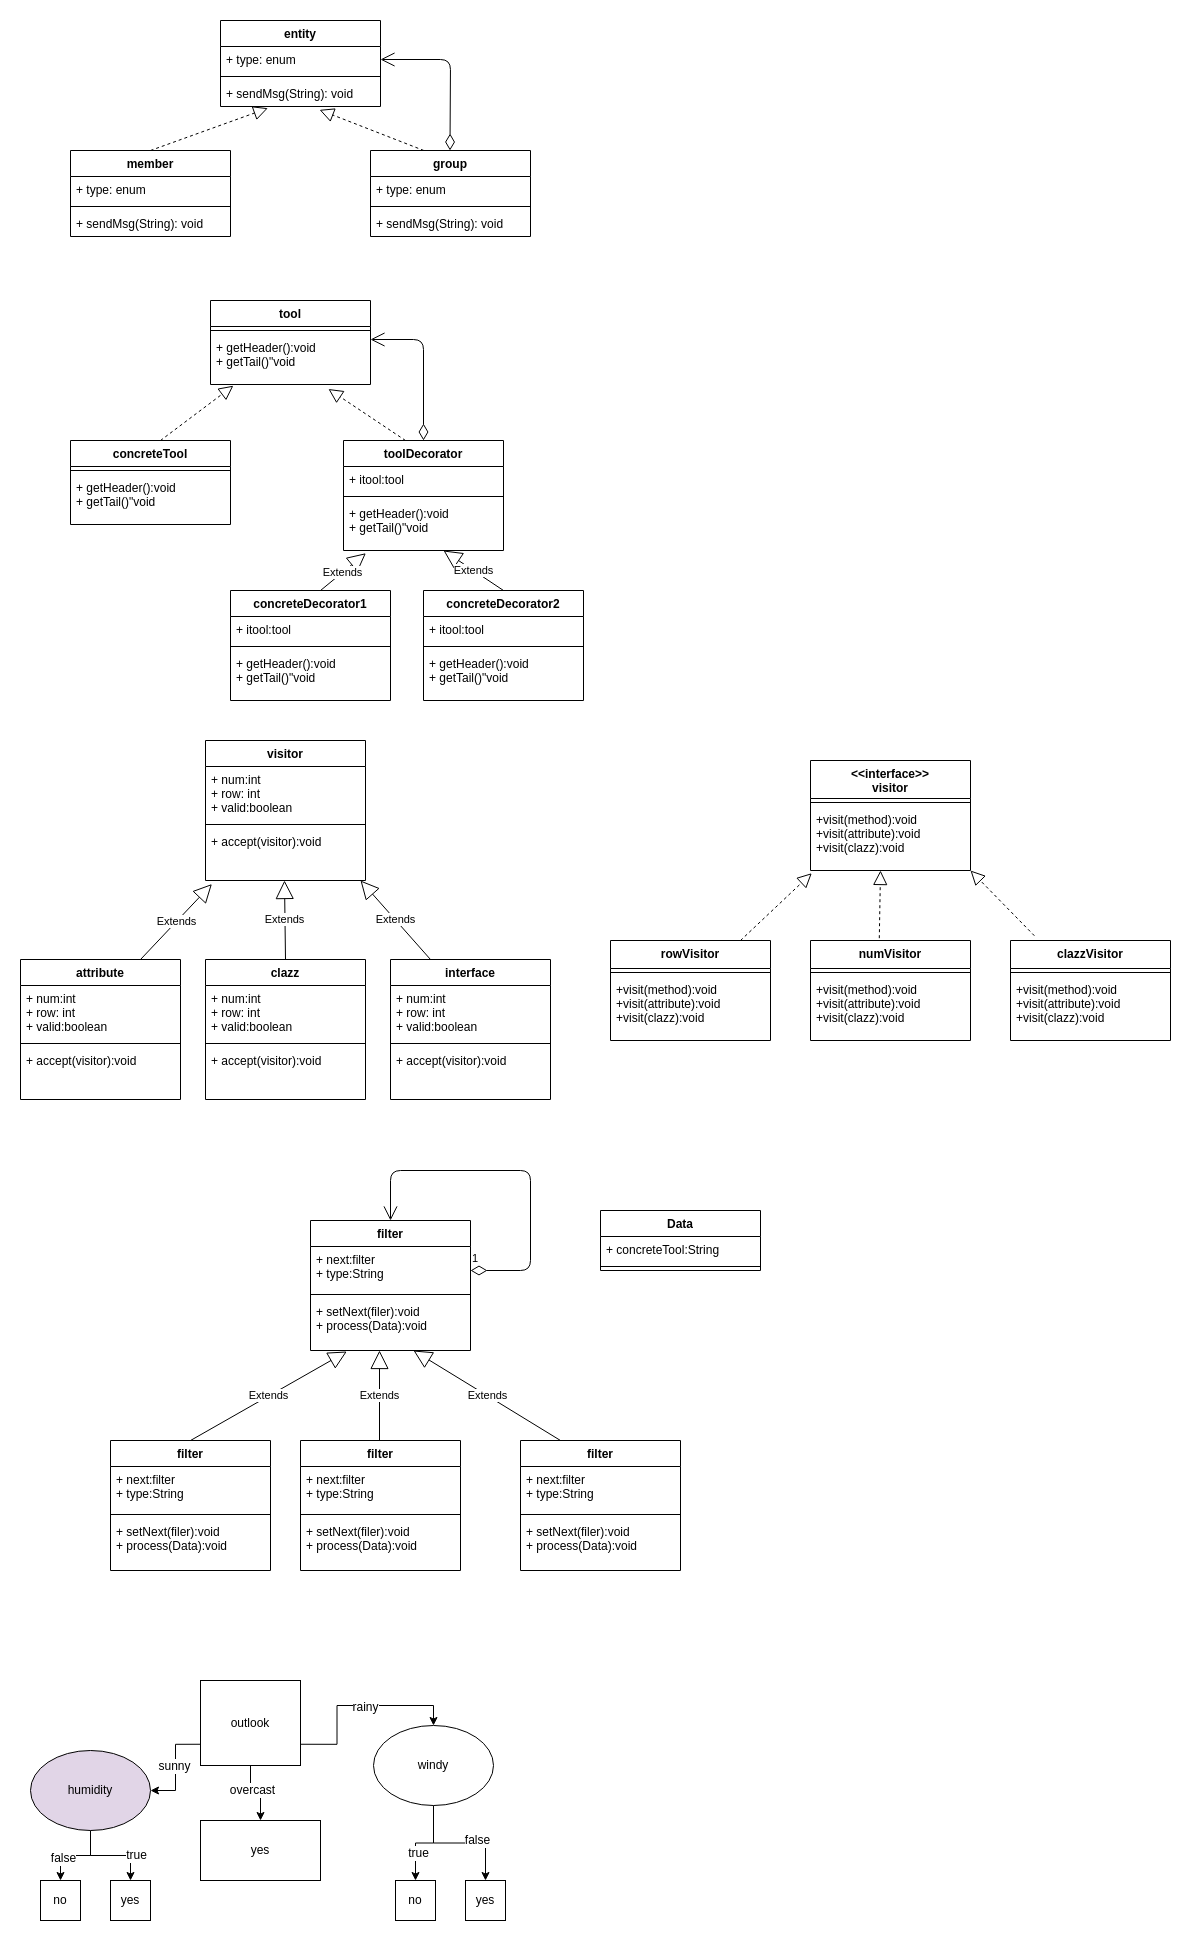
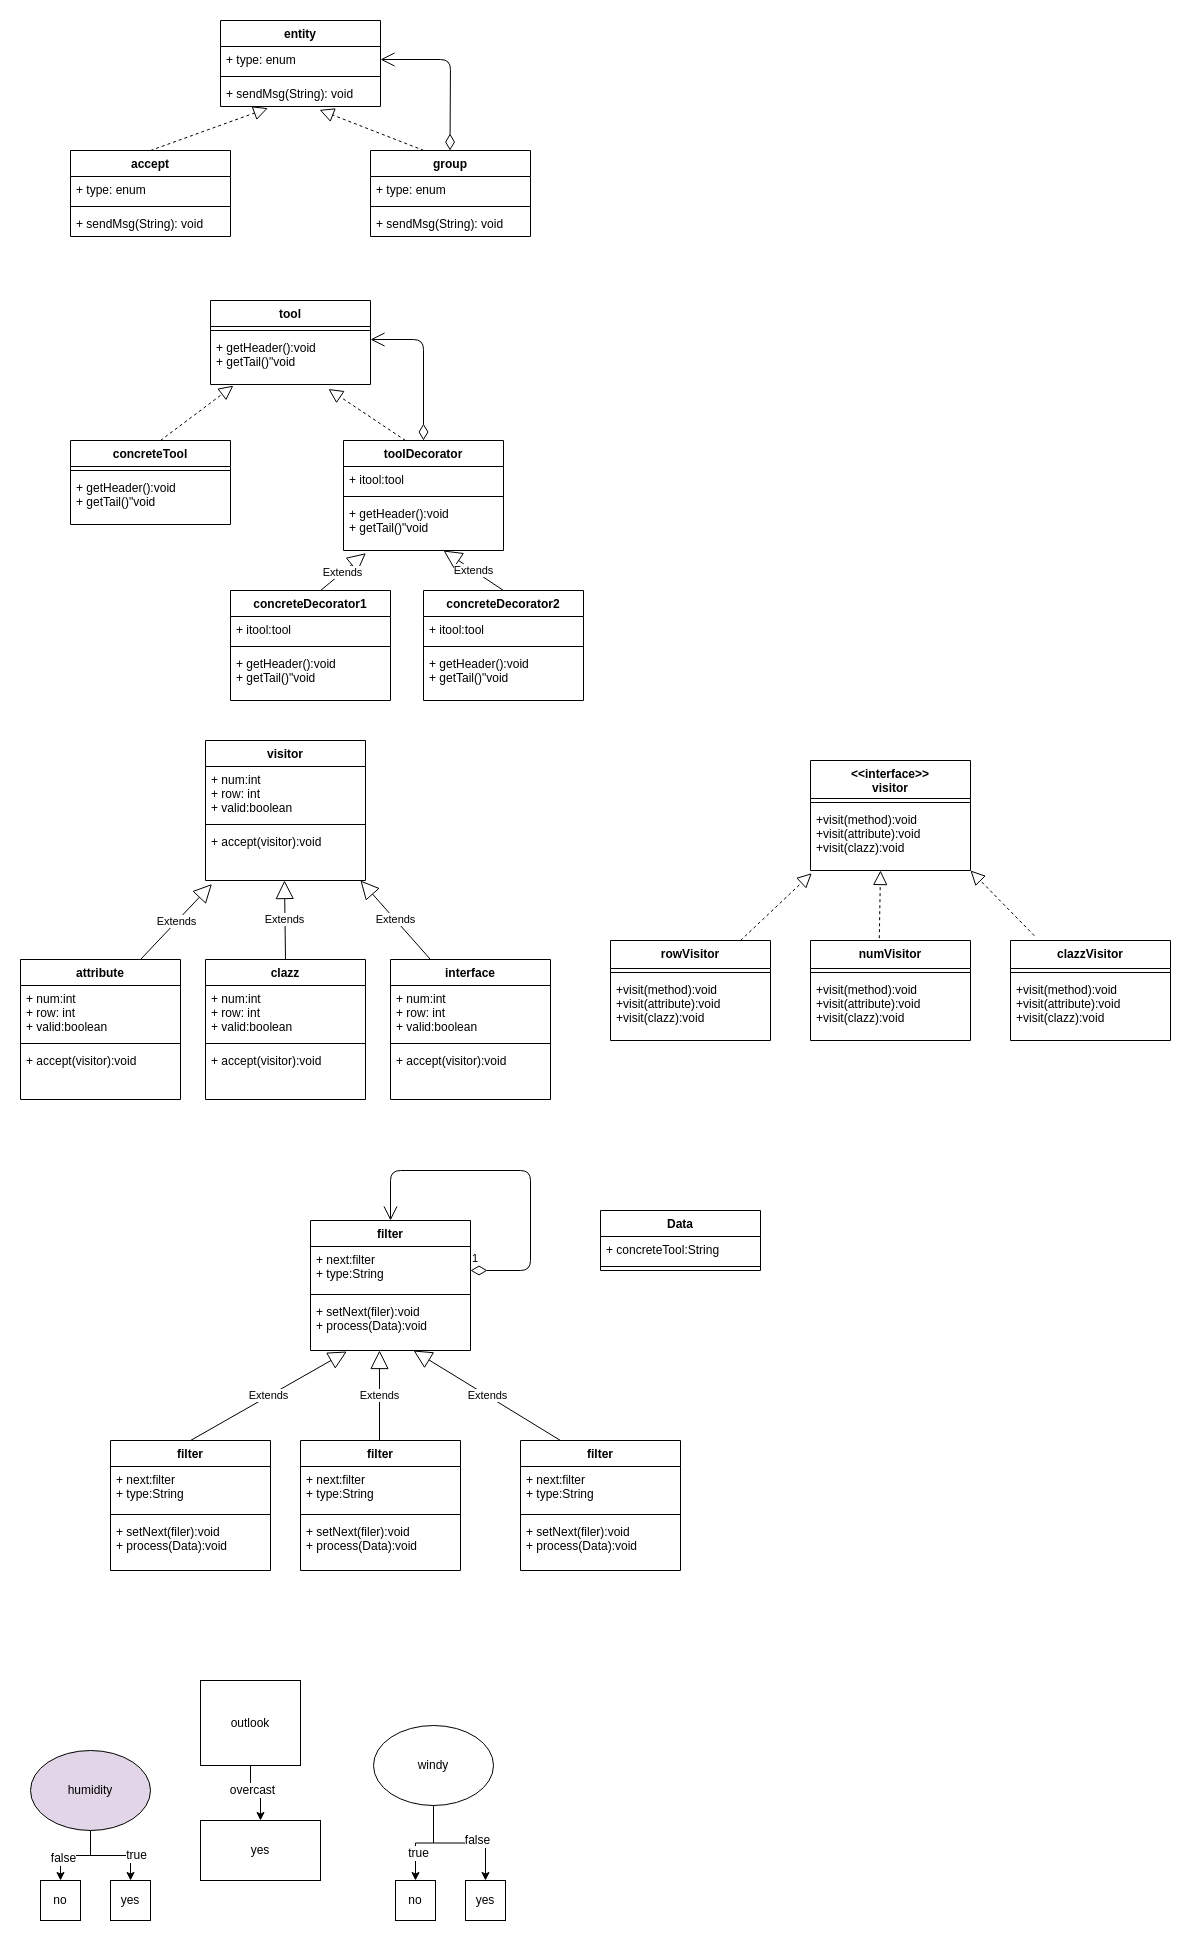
(150, 164) -> (150, 164)
(354, 1706) -> none
(176, 1763) -> none
